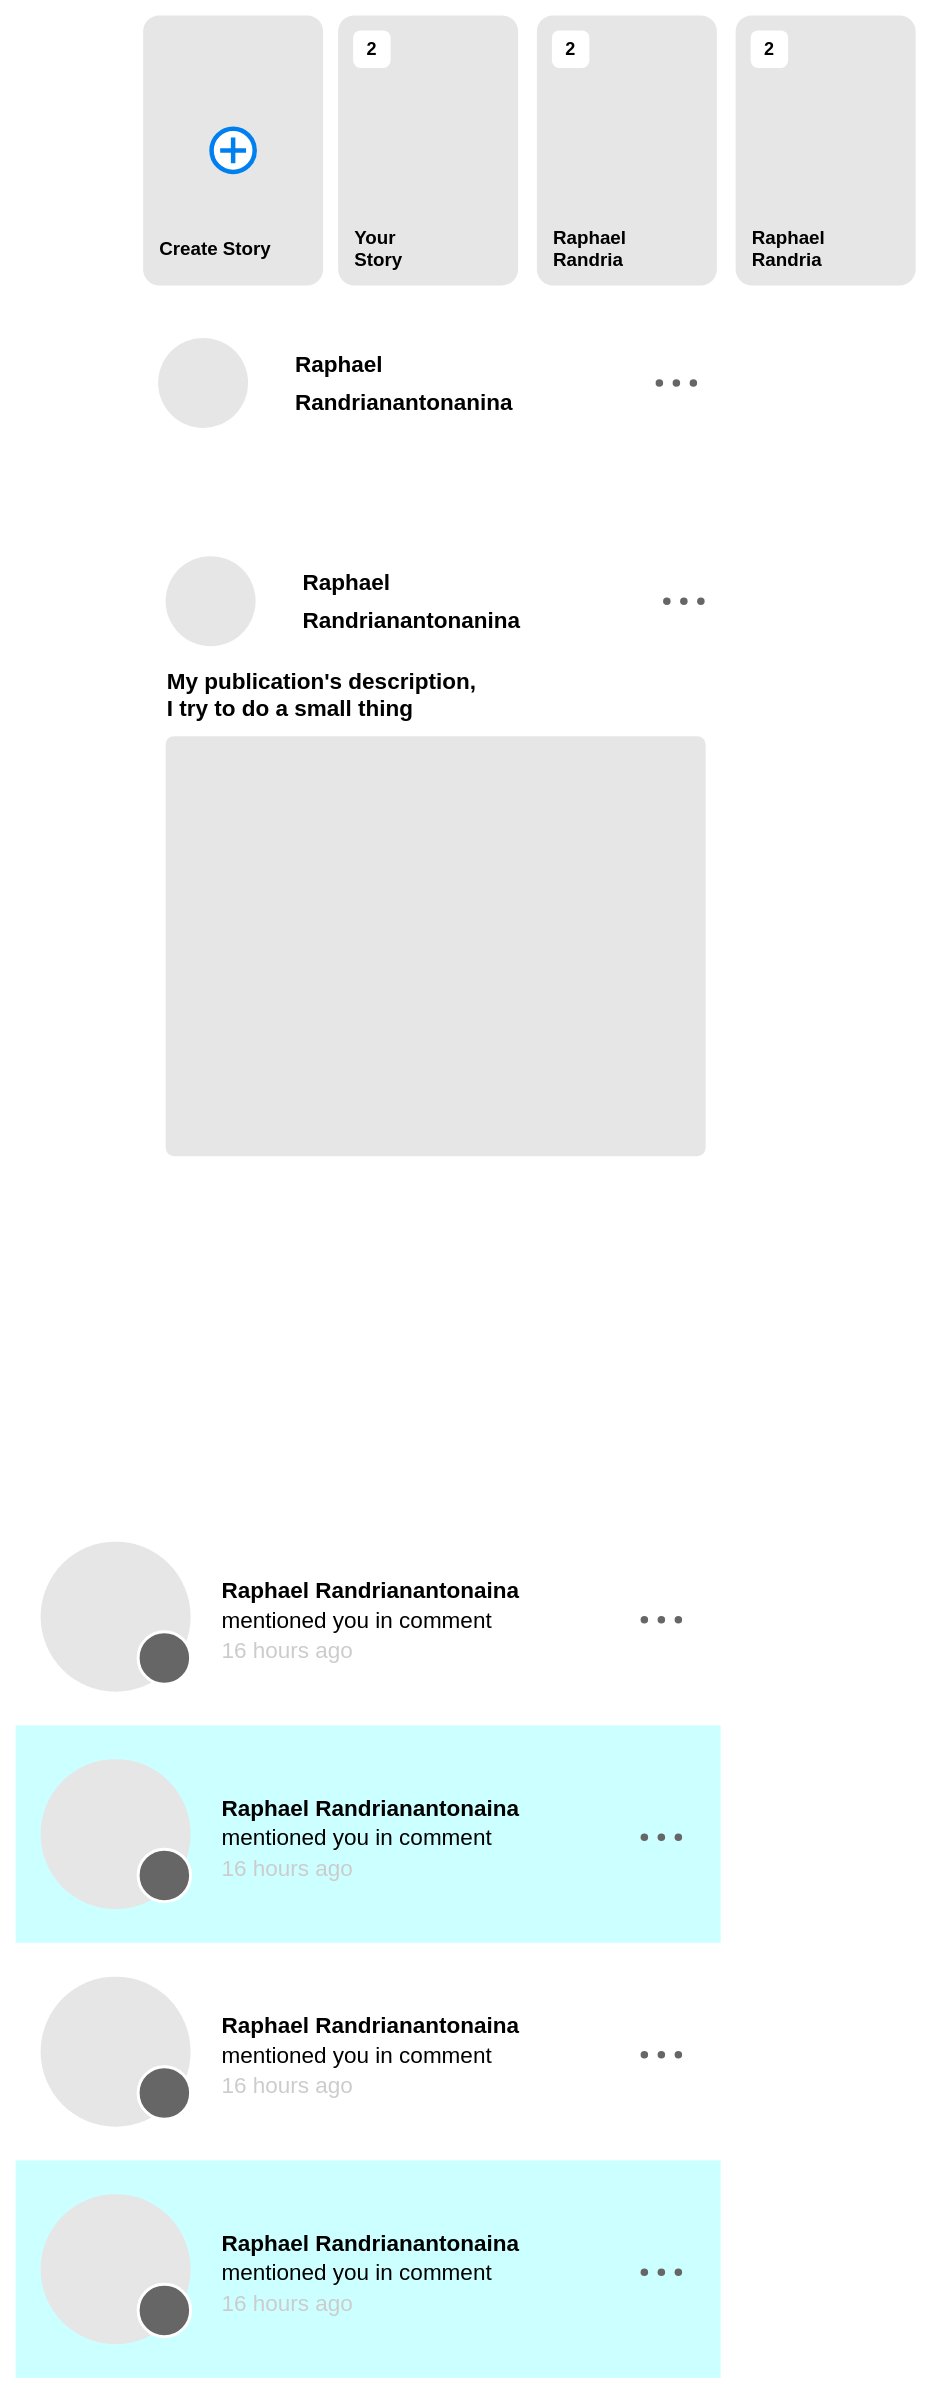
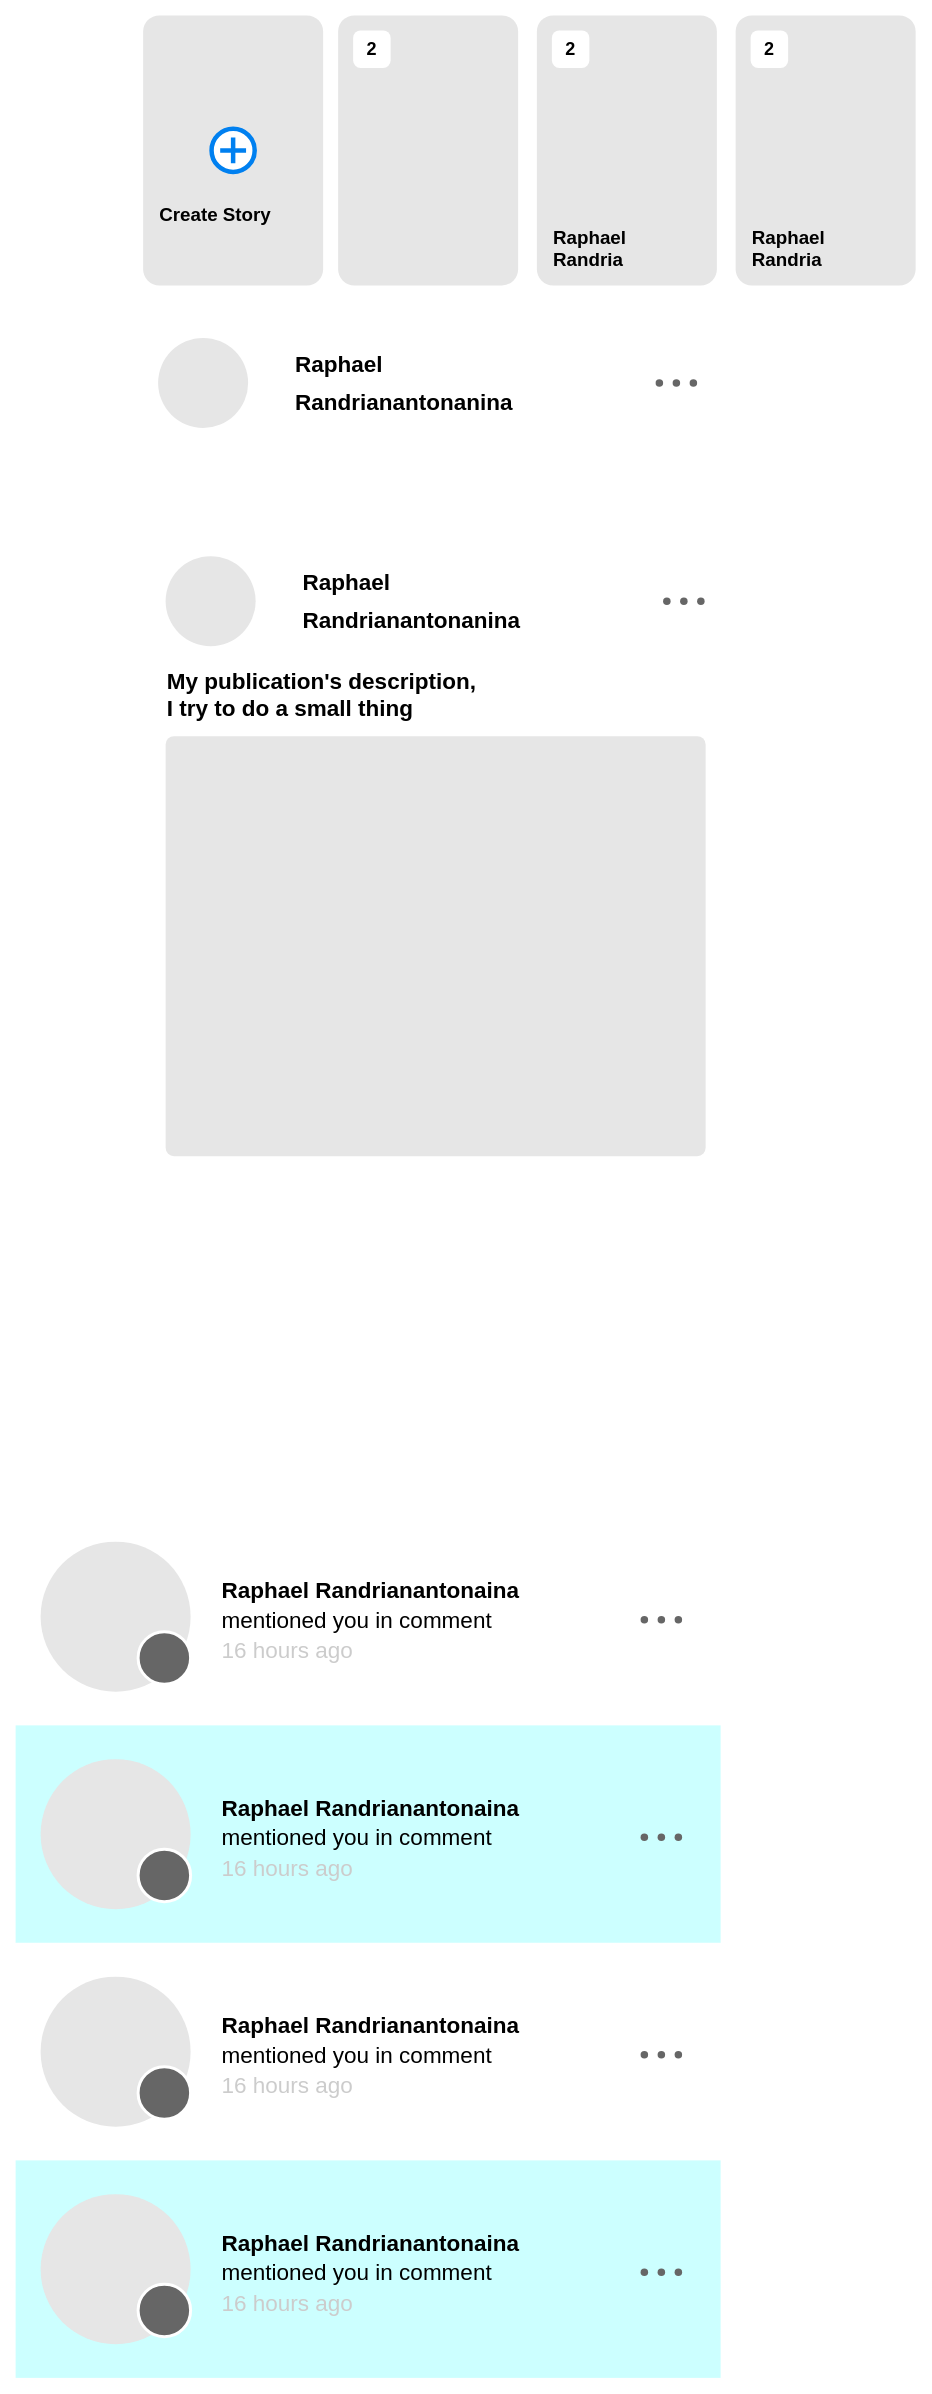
(222, 248) -> (222, 214)
(417, 248) -> none
